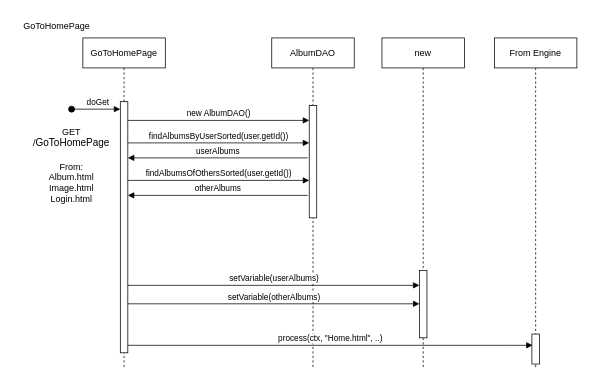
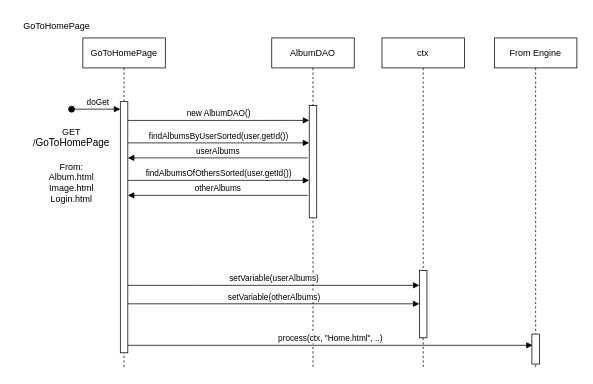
(423, 53) -> (423, 53)
